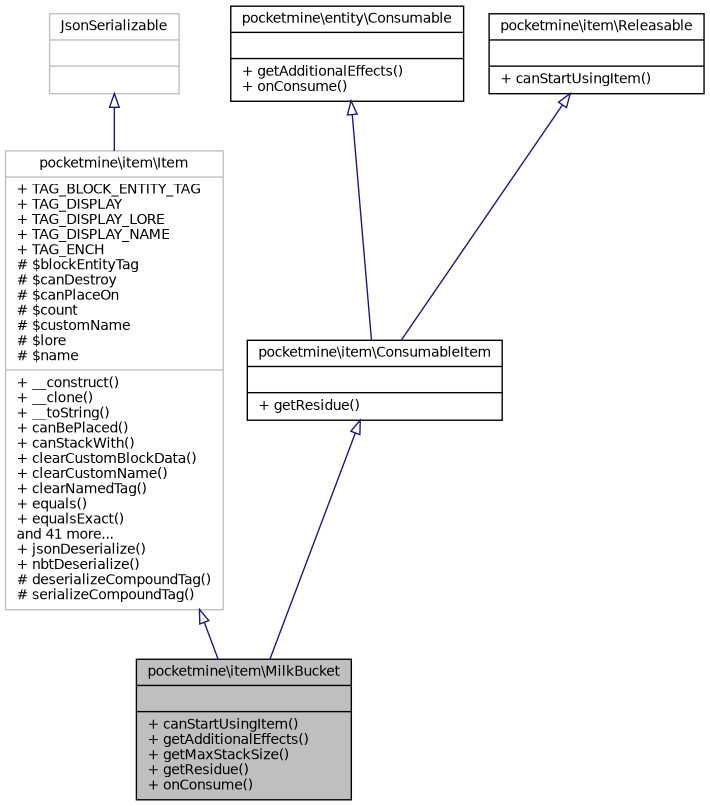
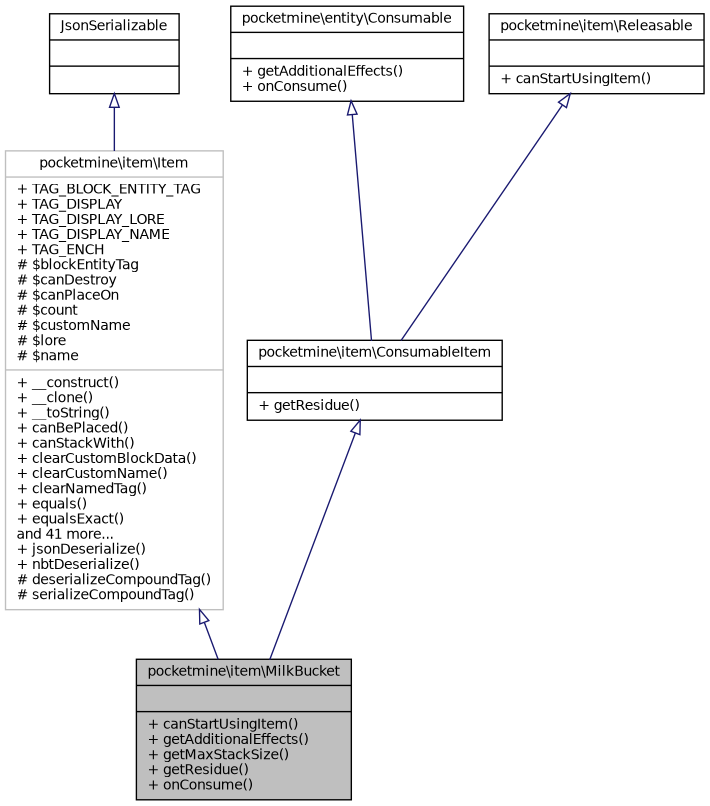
(114, 54) -> (114, 54)
